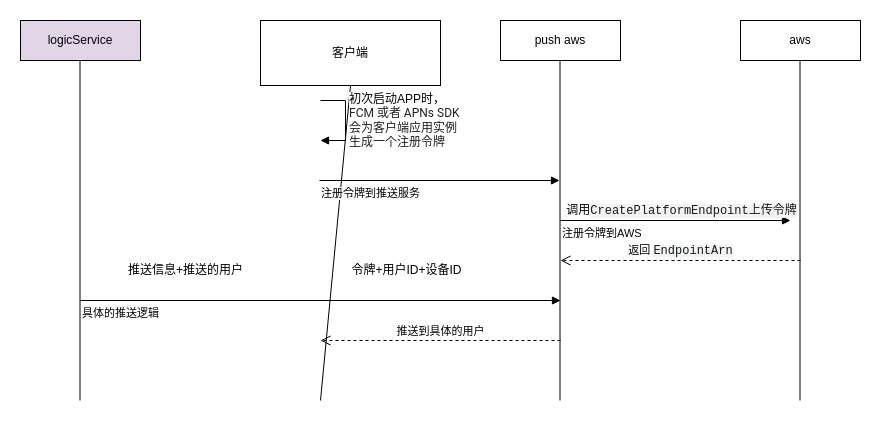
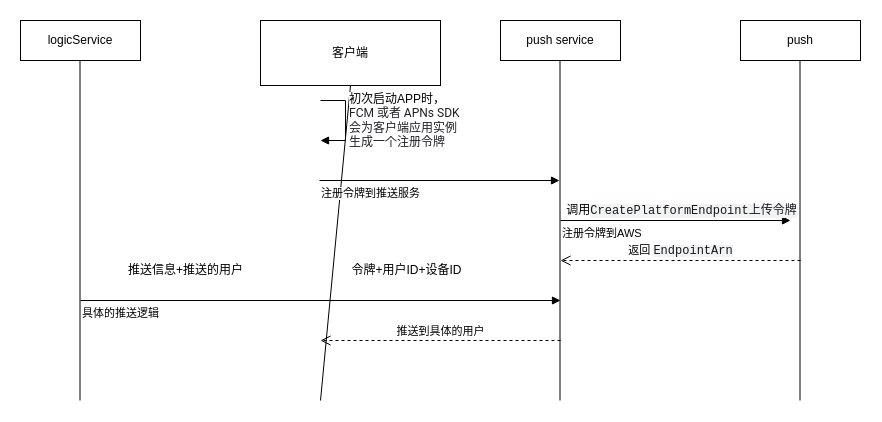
(81, 41) -> (81, 41)
(561, 41) -> (561, 41)
(801, 41) -> (801, 41)
